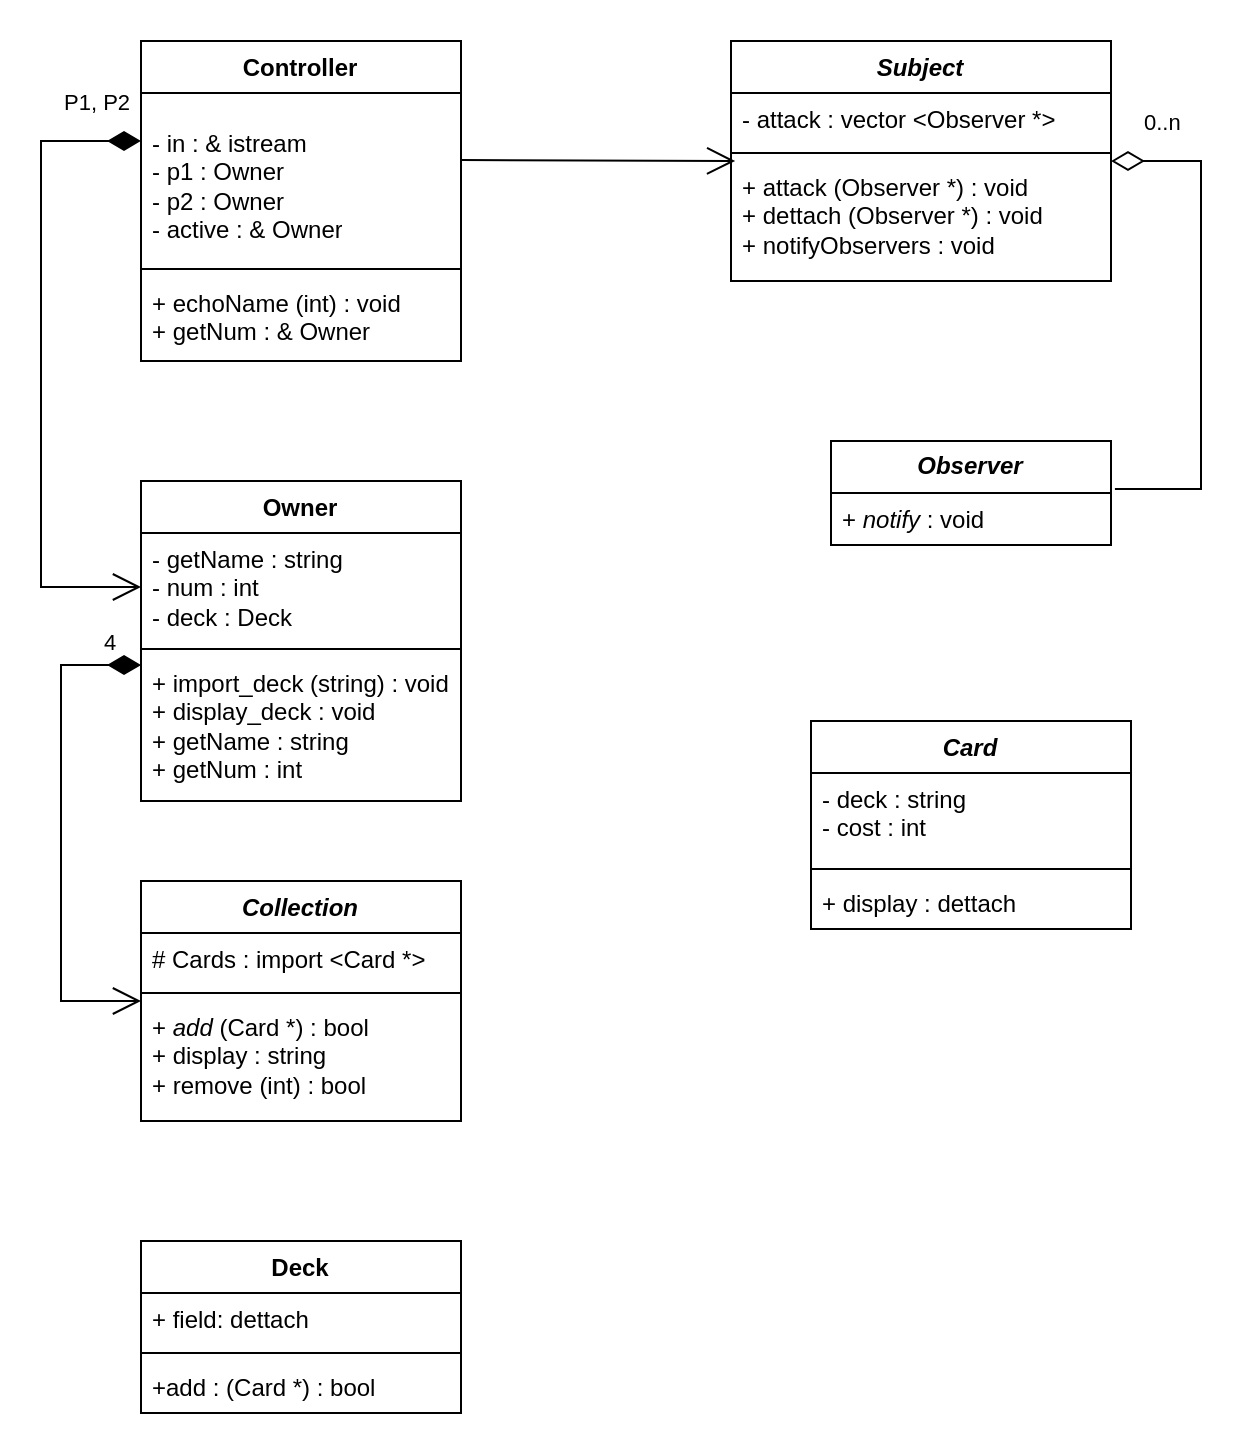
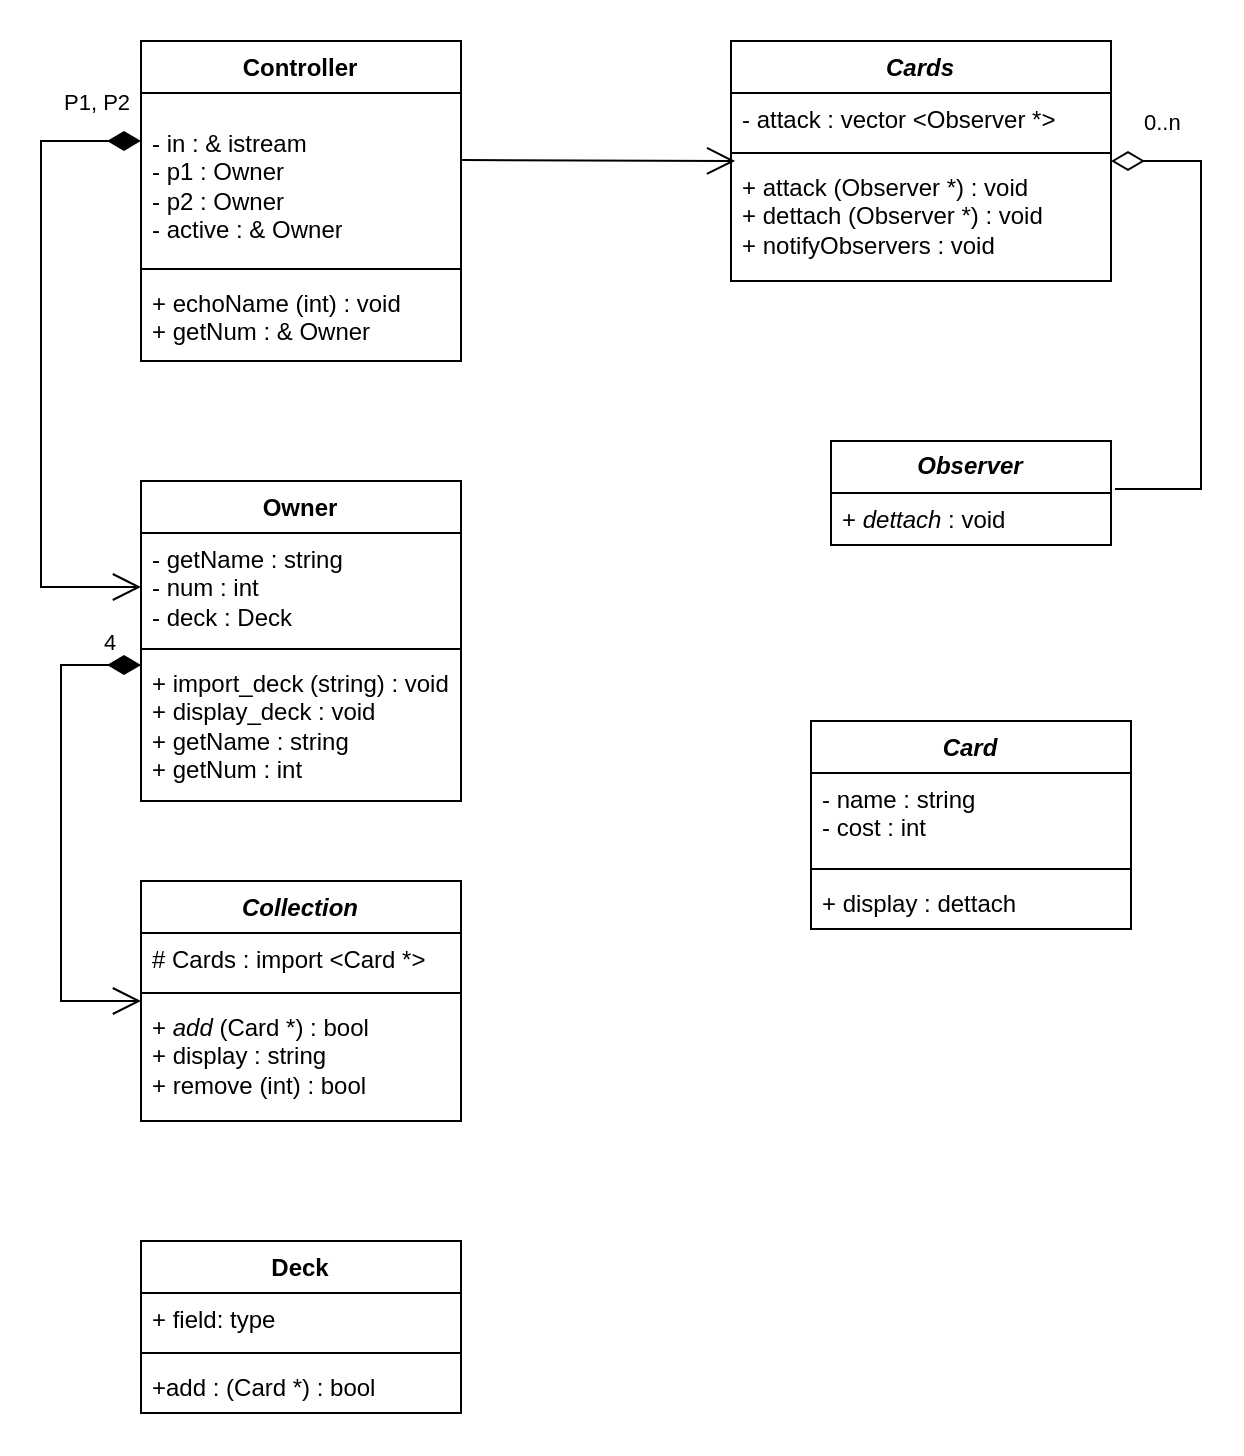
(921, 69) -> (921, 69)
(925, 521) -> (935, 521)
(908, 816) -> (908, 816)
(245, 1321) -> (225, 1321)
